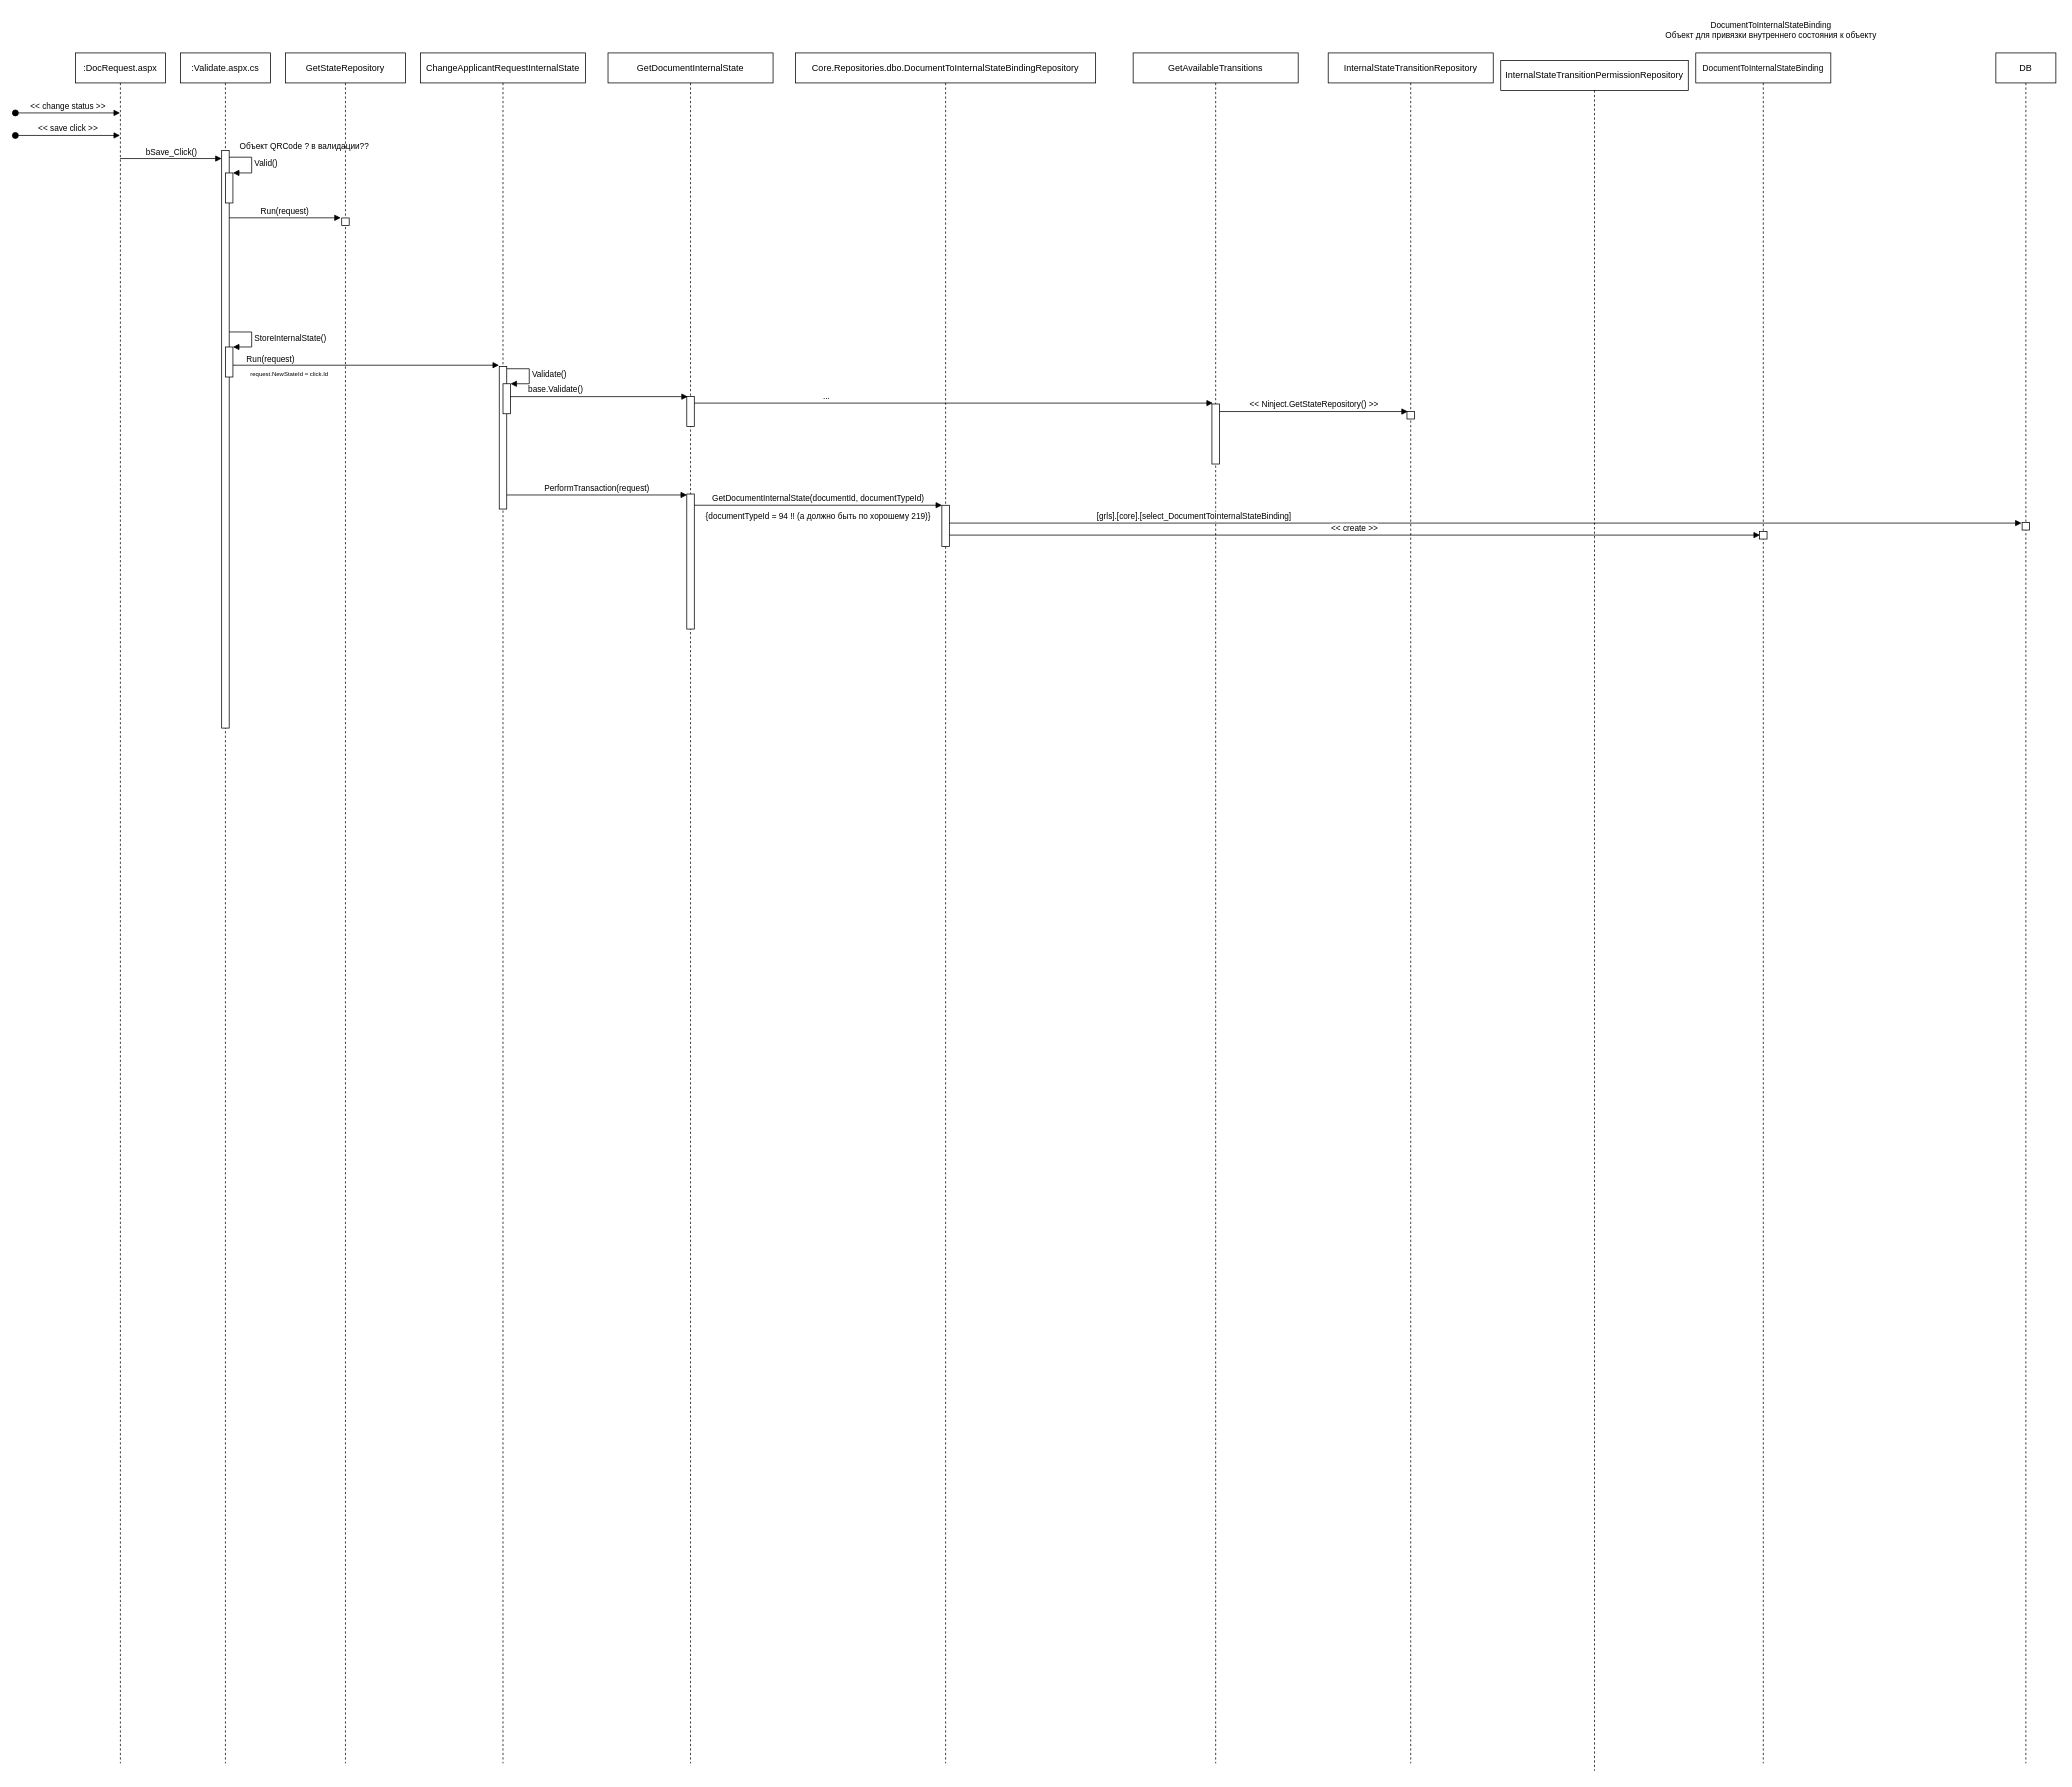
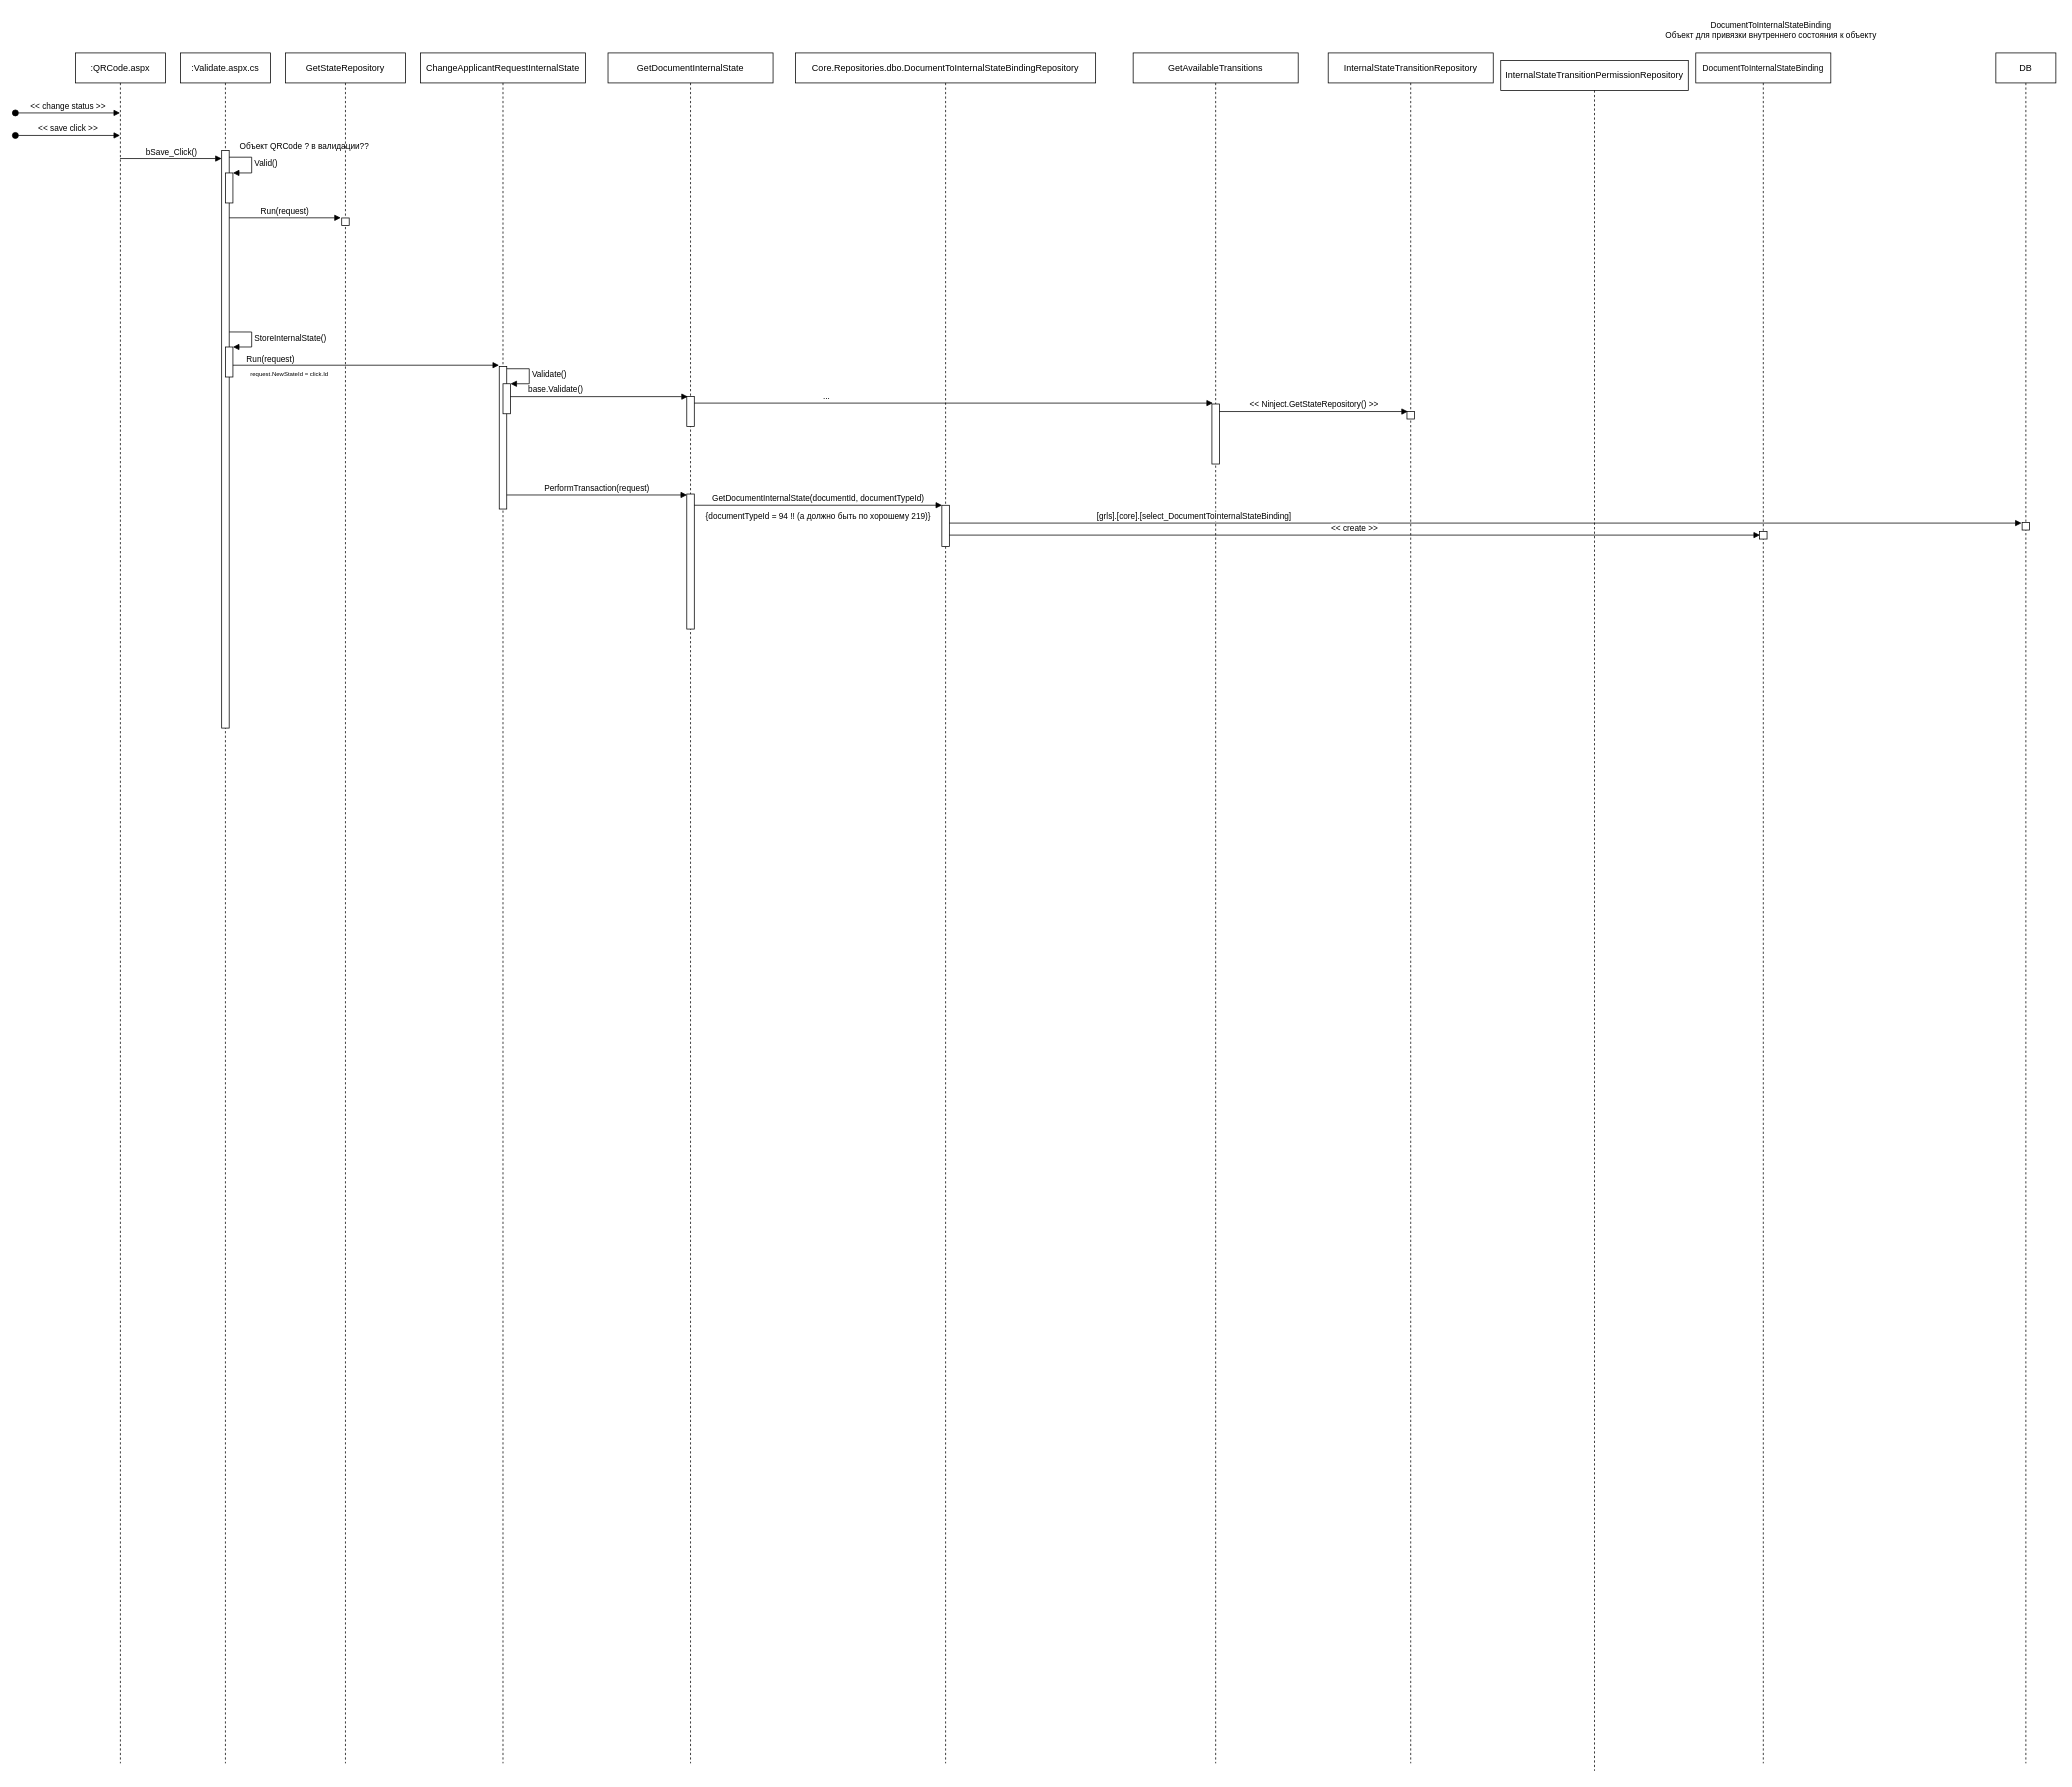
(120, 68) -> (120, 68)
